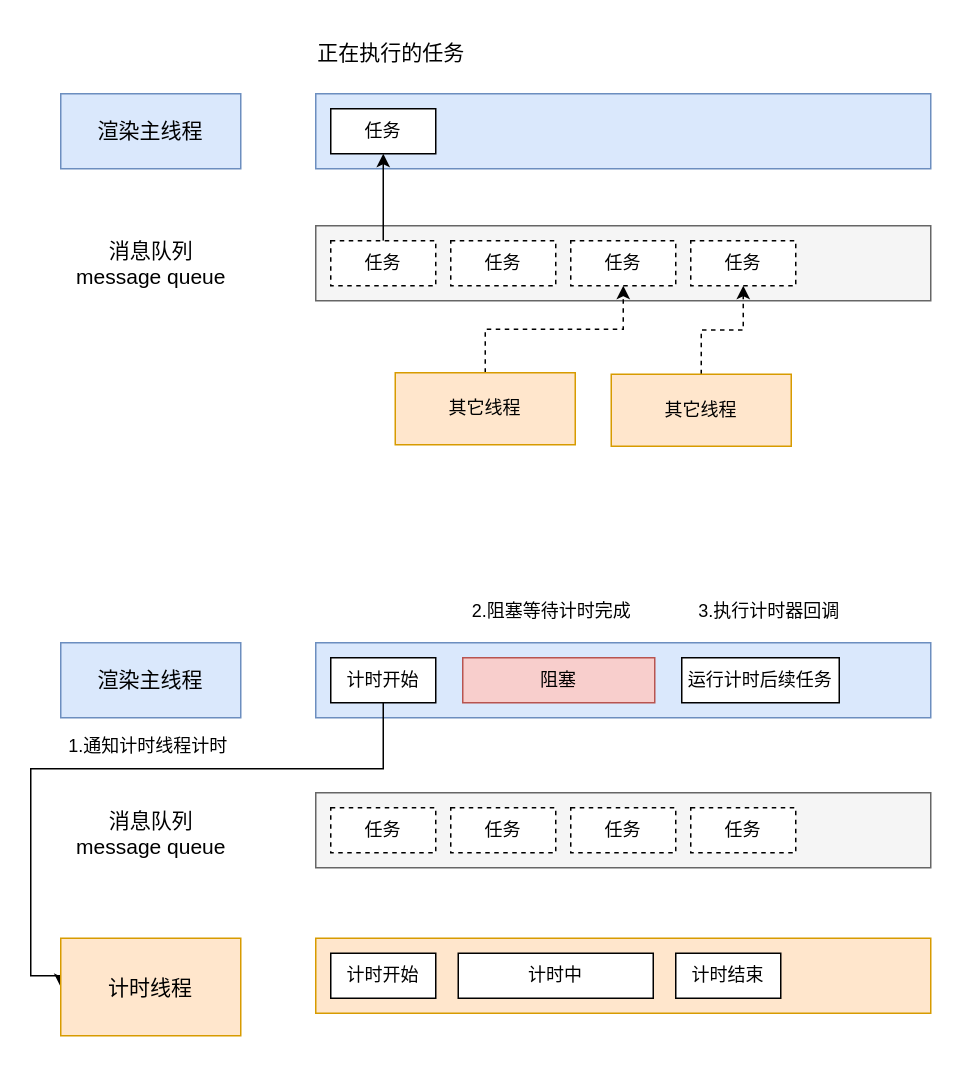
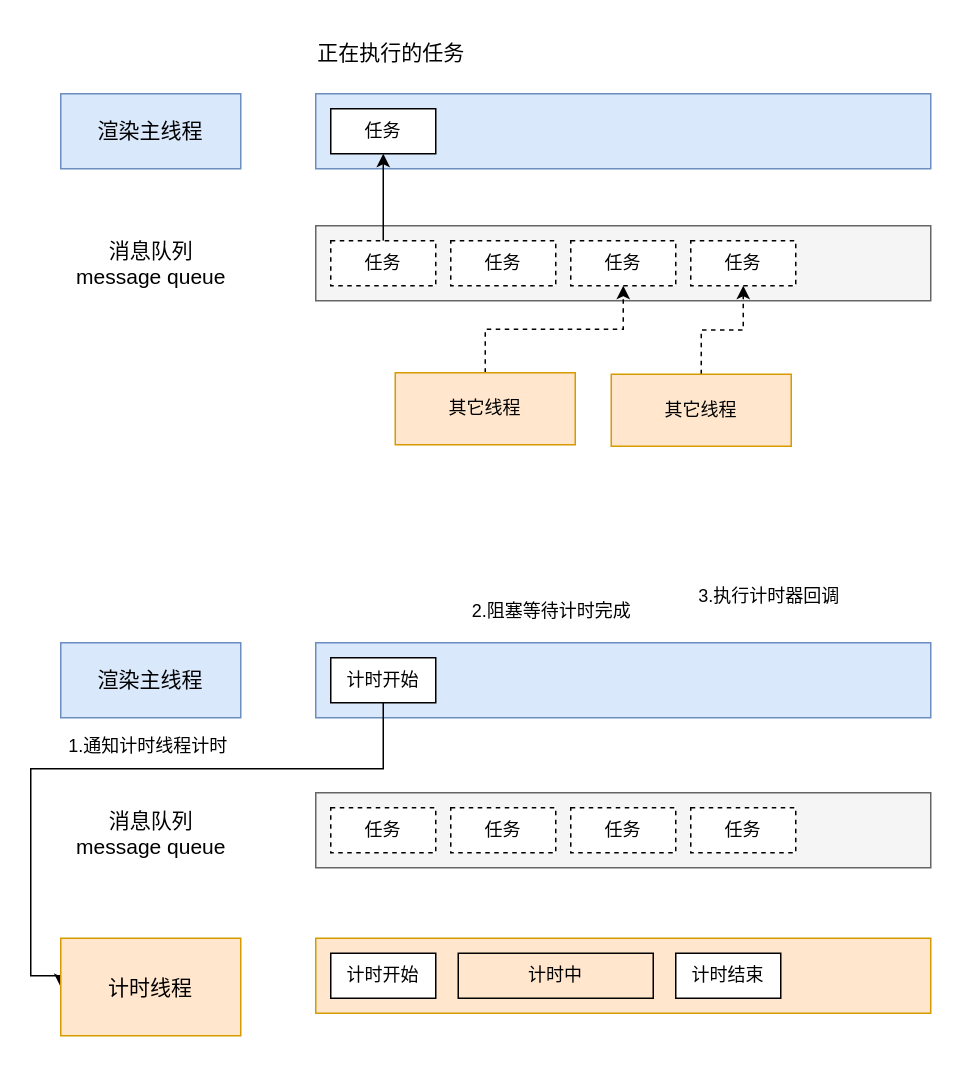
(769, 611) -> (769, 596)
(559, 680) -> none
(761, 680) -> none
(556, 976) -> (556, 976)
